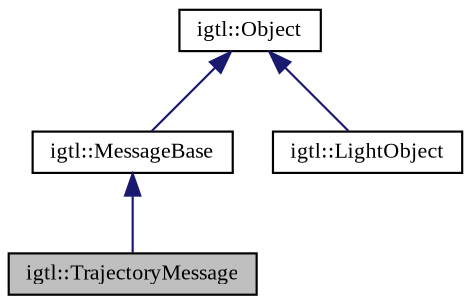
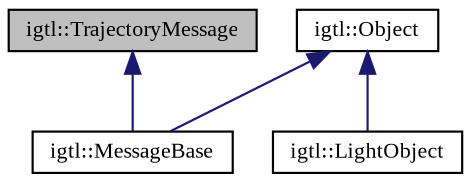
(133, 225) -> (133, 103)
